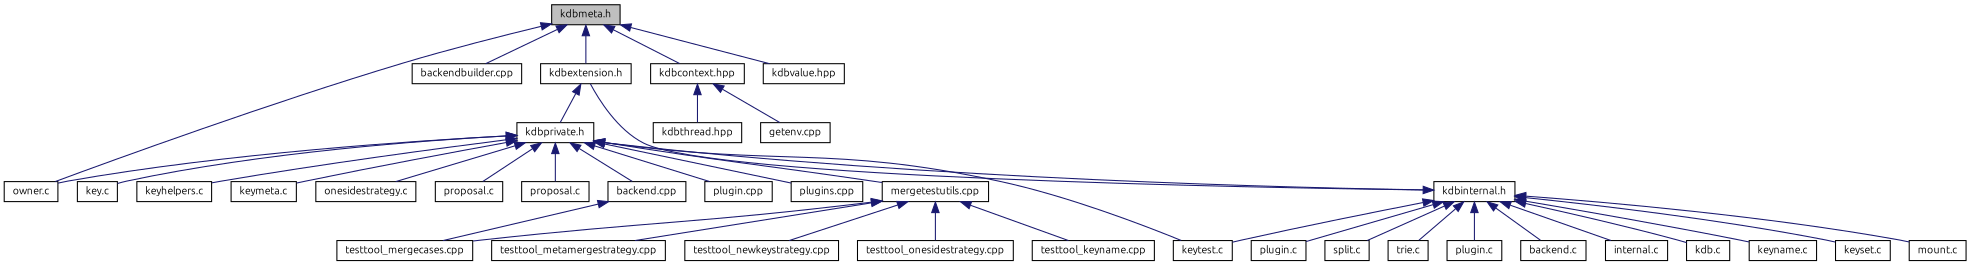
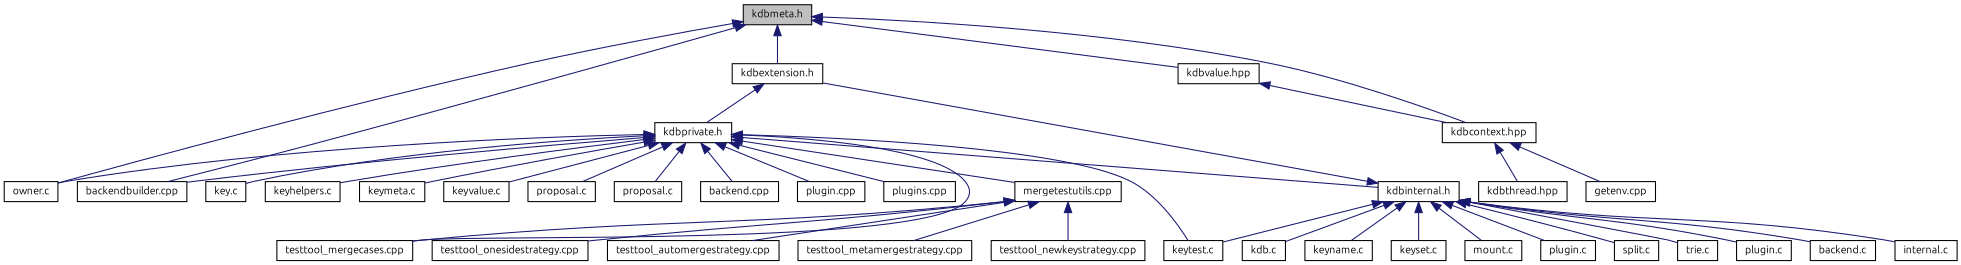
none -> (1358, 104)
none -> (415, 158)
(366, 192) -> (476, 192)
(521, 222) -> (757, 233)
(1093, 251) -> (693, 251)
